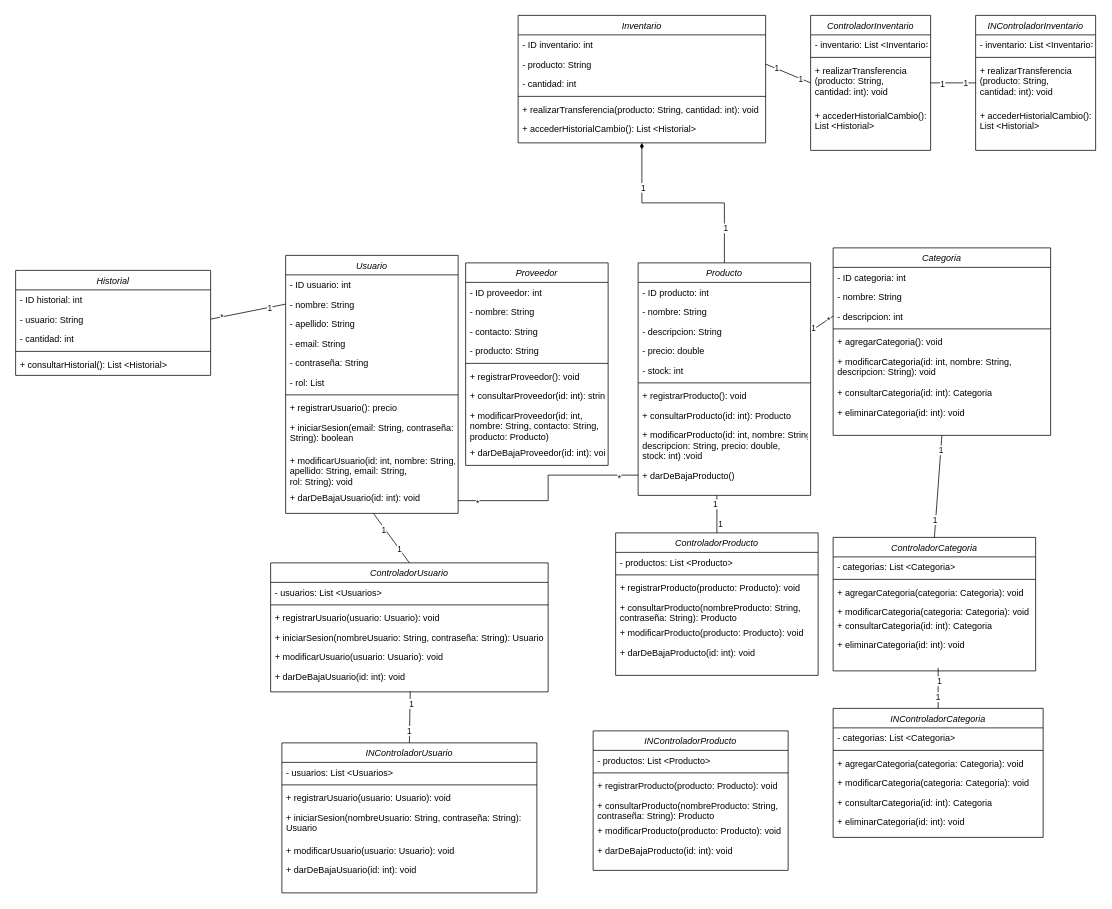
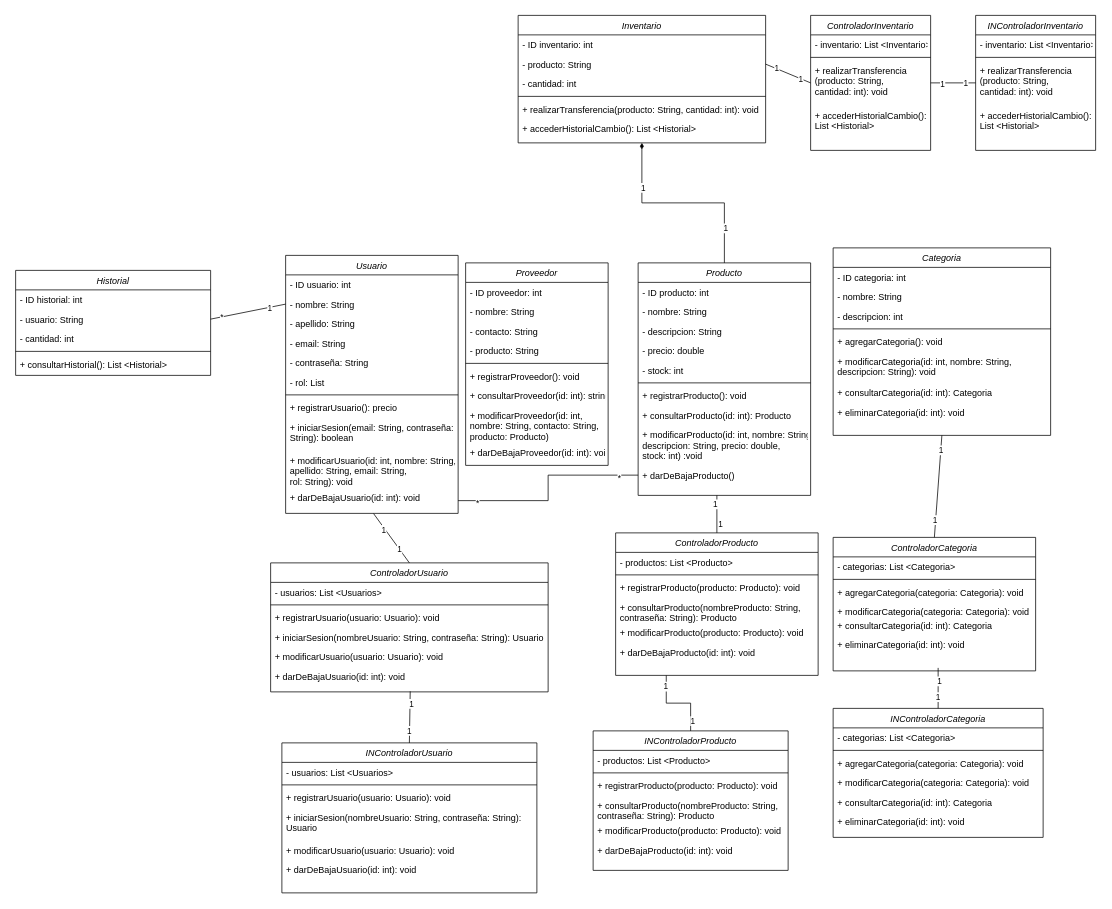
(821, 324) -> none
none -> (679, 703)
